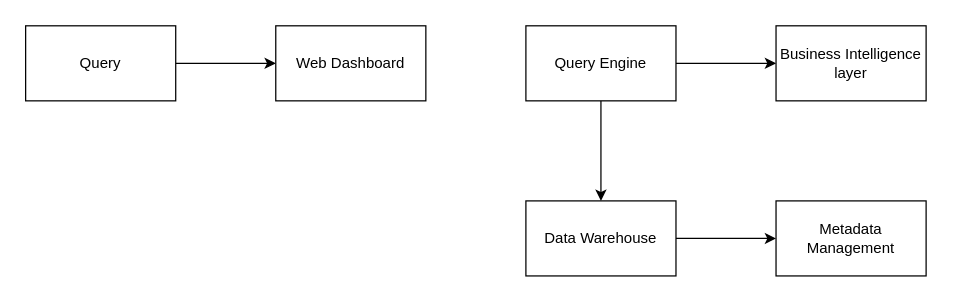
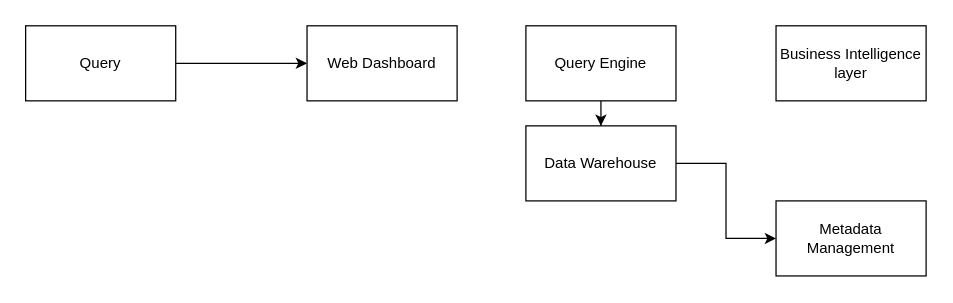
(351, 63) -> (382, 63)
(722, 63) -> none
(601, 238) -> (601, 163)
